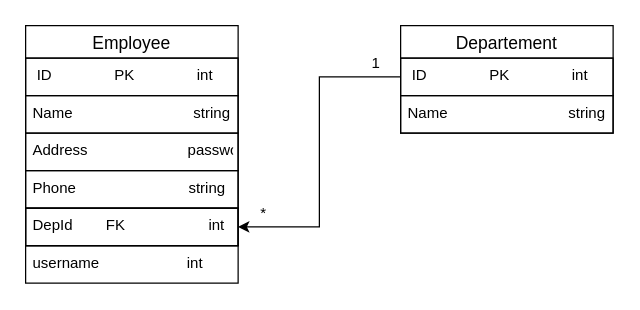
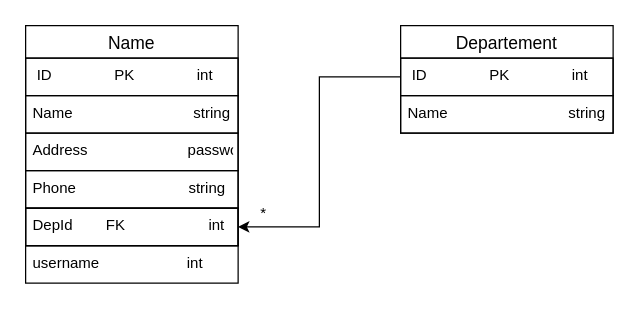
(131, 43) -> (131, 43)
(376, 63) -> none
